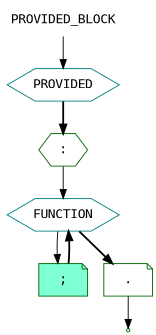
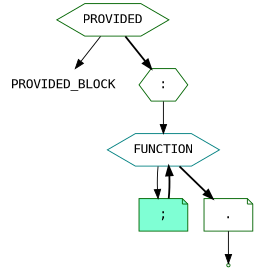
(63, 48) -> (91, 49)
(63, 85) -> (113, 20)
